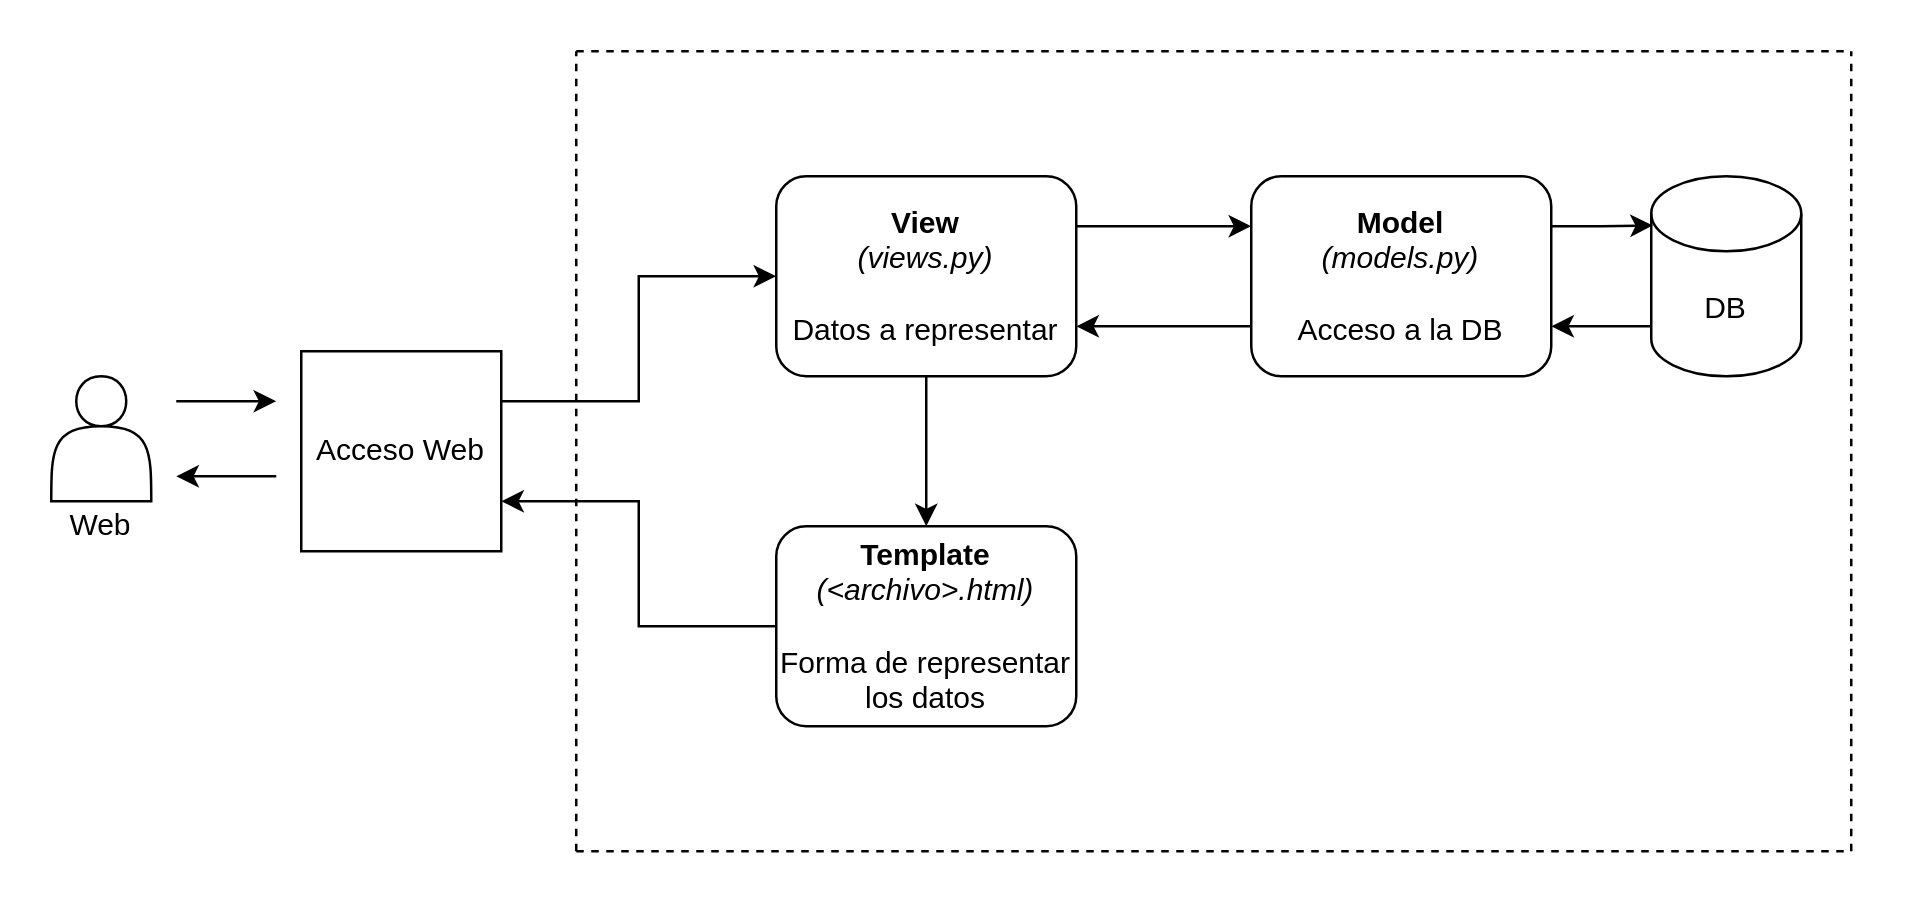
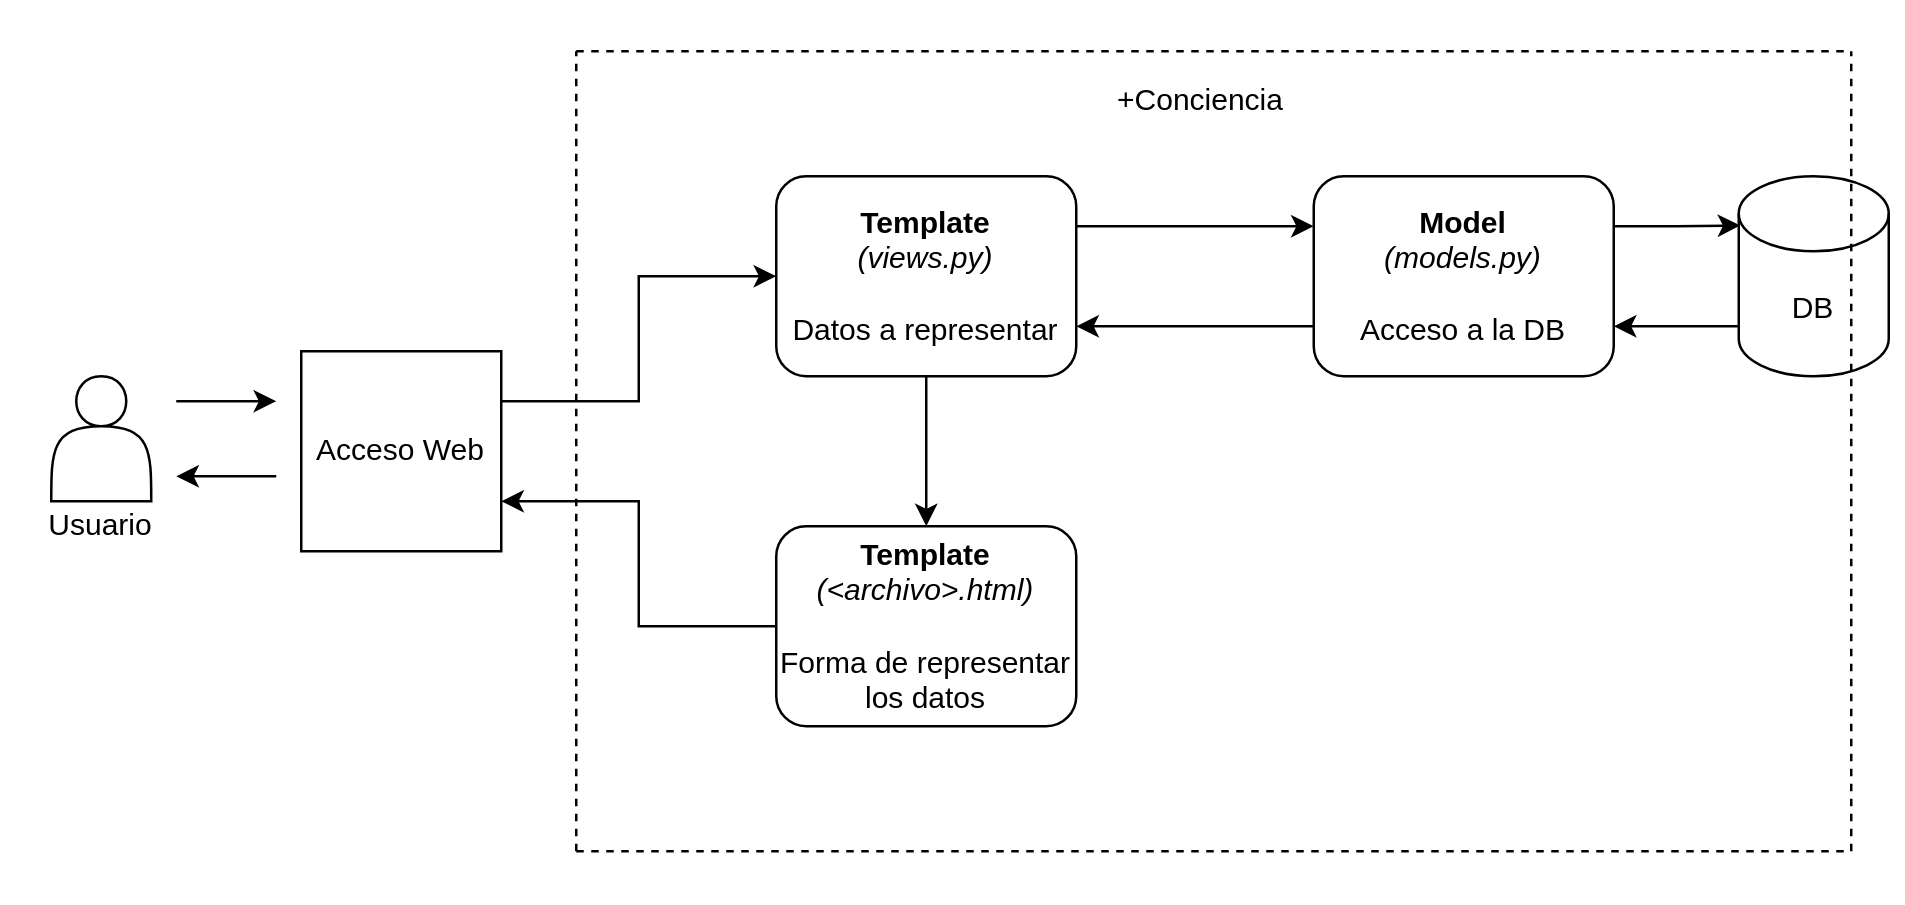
none -> (1201, 101)
(926, 276) -> (926, 276)
(1401, 276) -> (1464, 276)
(1726, 276) -> (1814, 276)
(101, 526) -> (101, 526)
